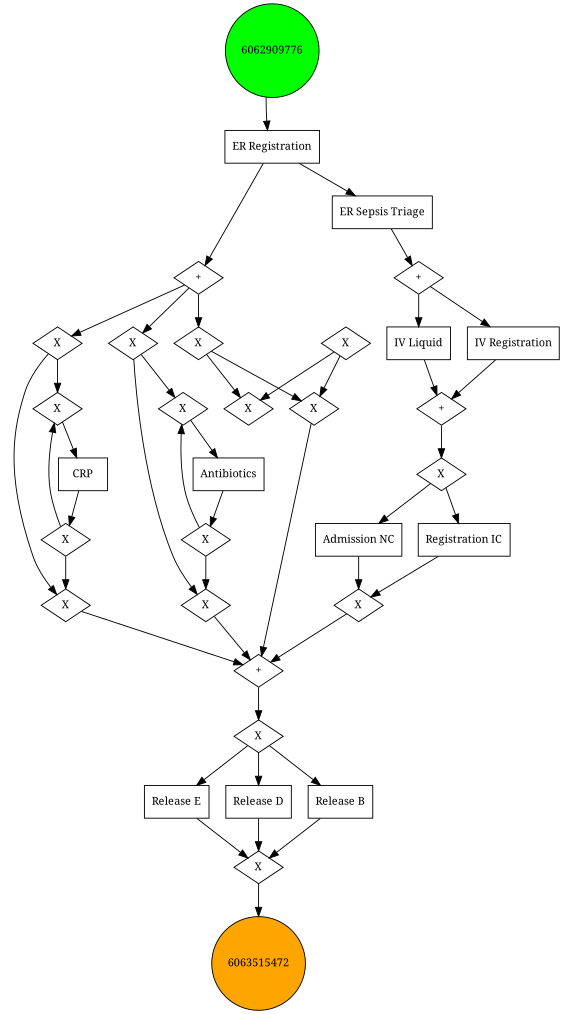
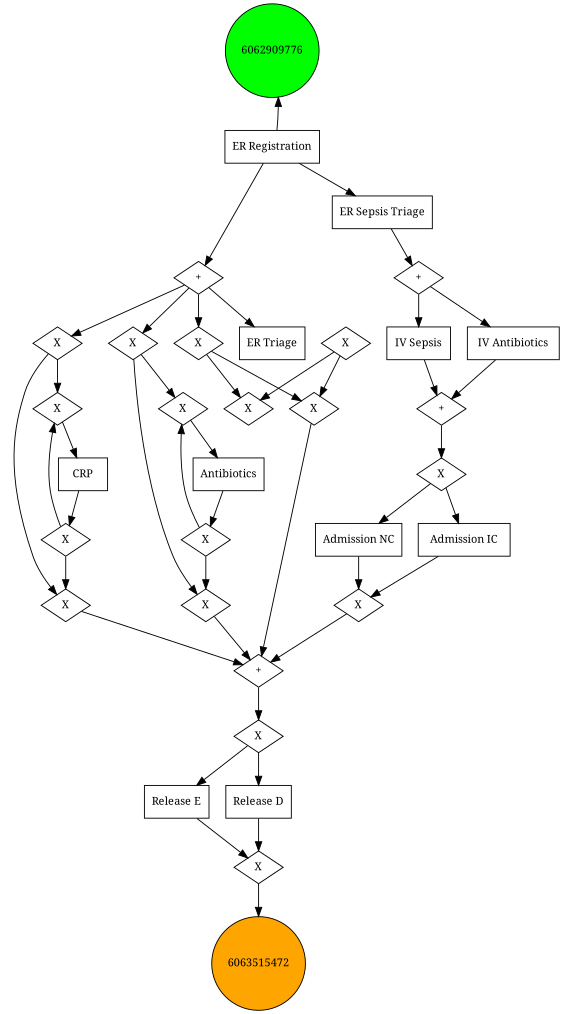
(266, 109) -> (278, 118)
none -> (272, 343)
(419, 343) -> (419, 343)
(513, 343) -> (513, 343)
(464, 540) -> (464, 540)
(340, 802) -> none
